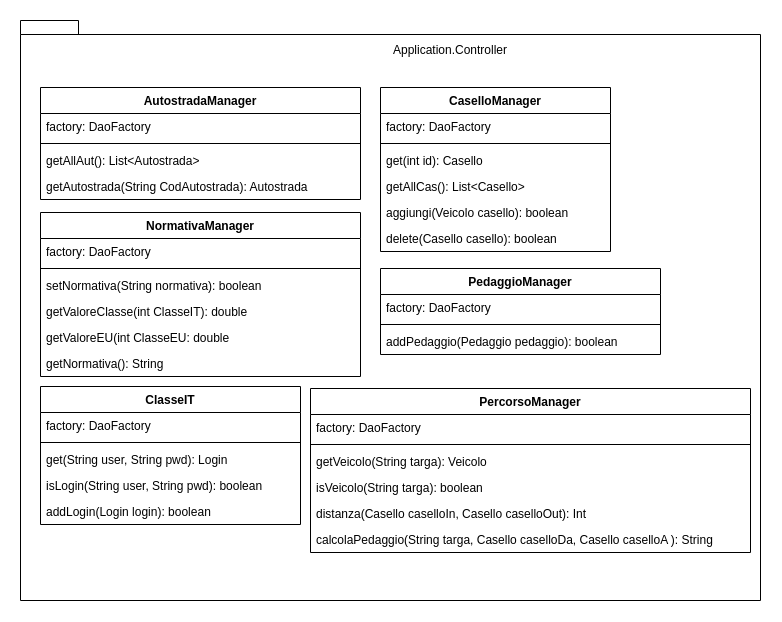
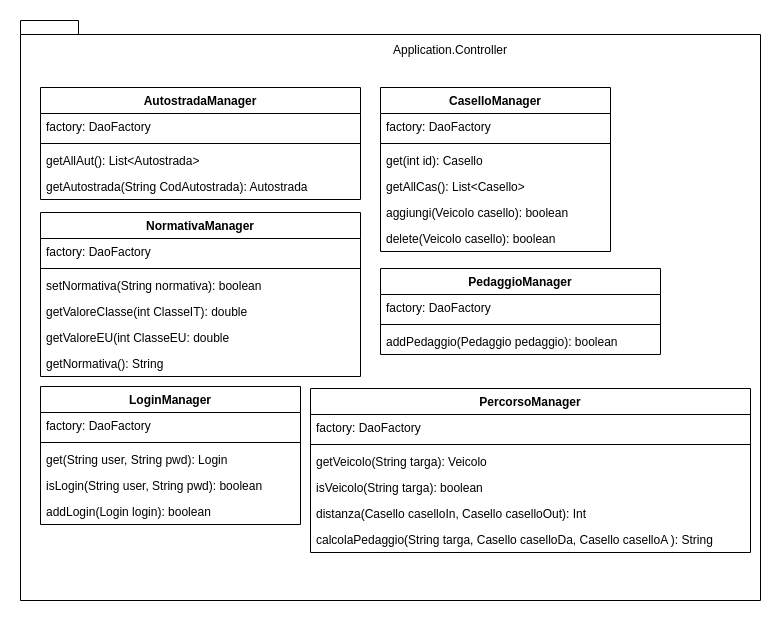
(479, 239) -> (479, 239)
(170, 400) -> (170, 400)
